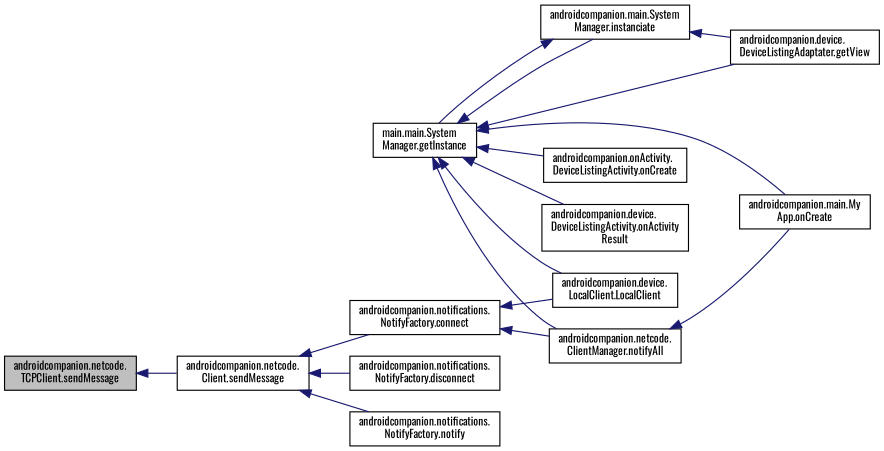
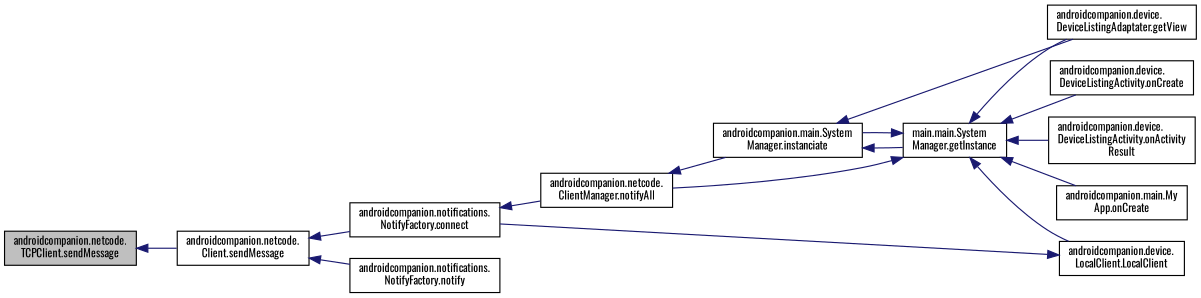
(615, 165) -> (1122, 78)
(739, 281) -> (703, 164)
(533, 302) -> (774, 239)
(425, 373) -> none
